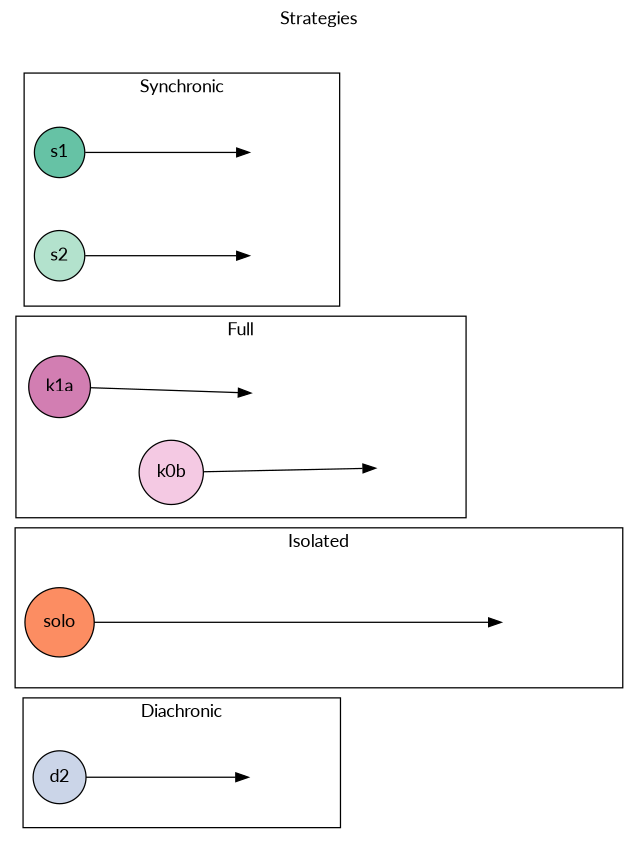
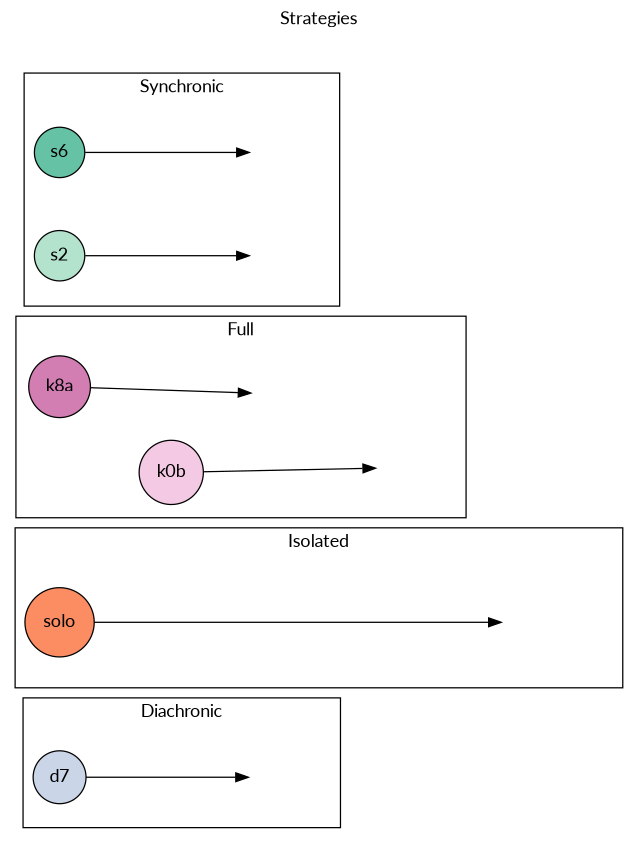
(60, 152) -> (60, 152)
(60, 387) -> (60, 387)
(60, 777) -> (60, 777)
